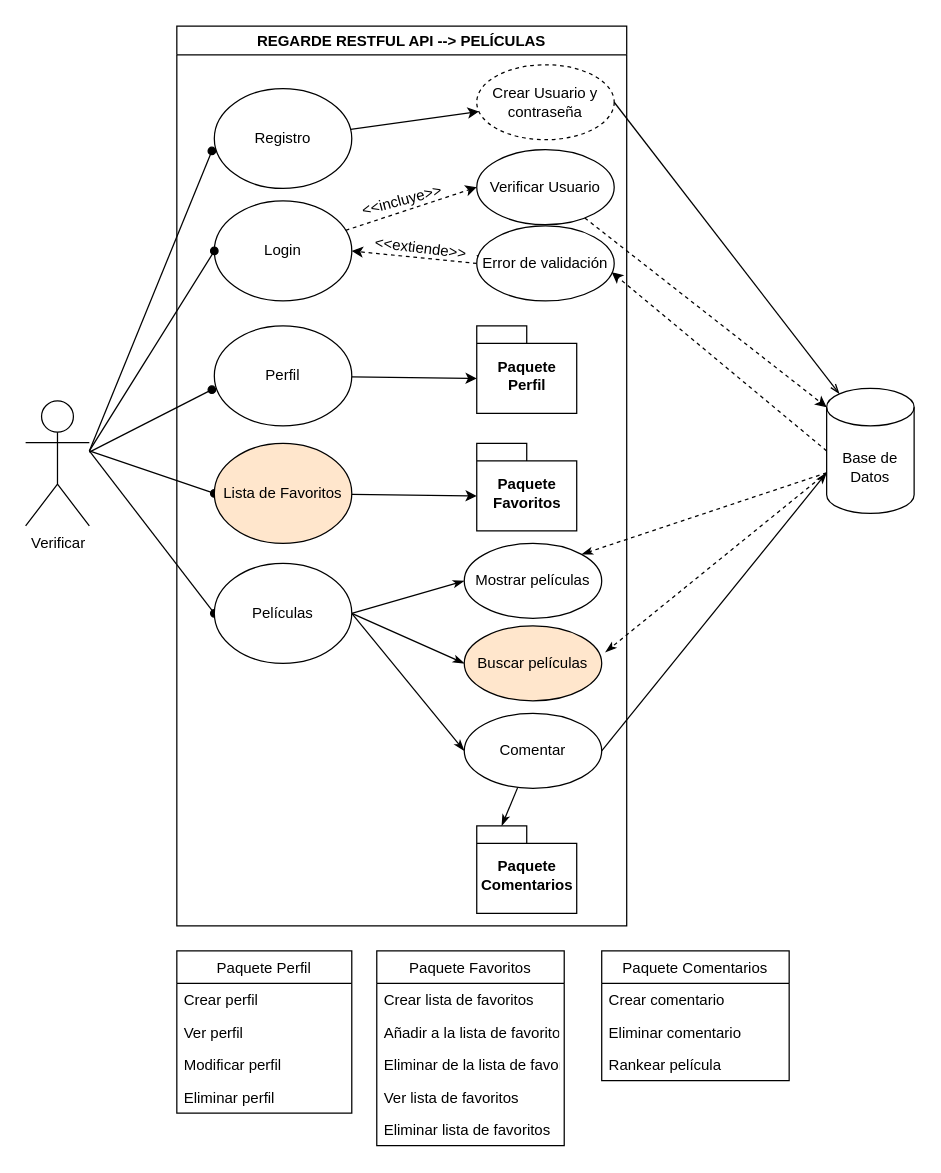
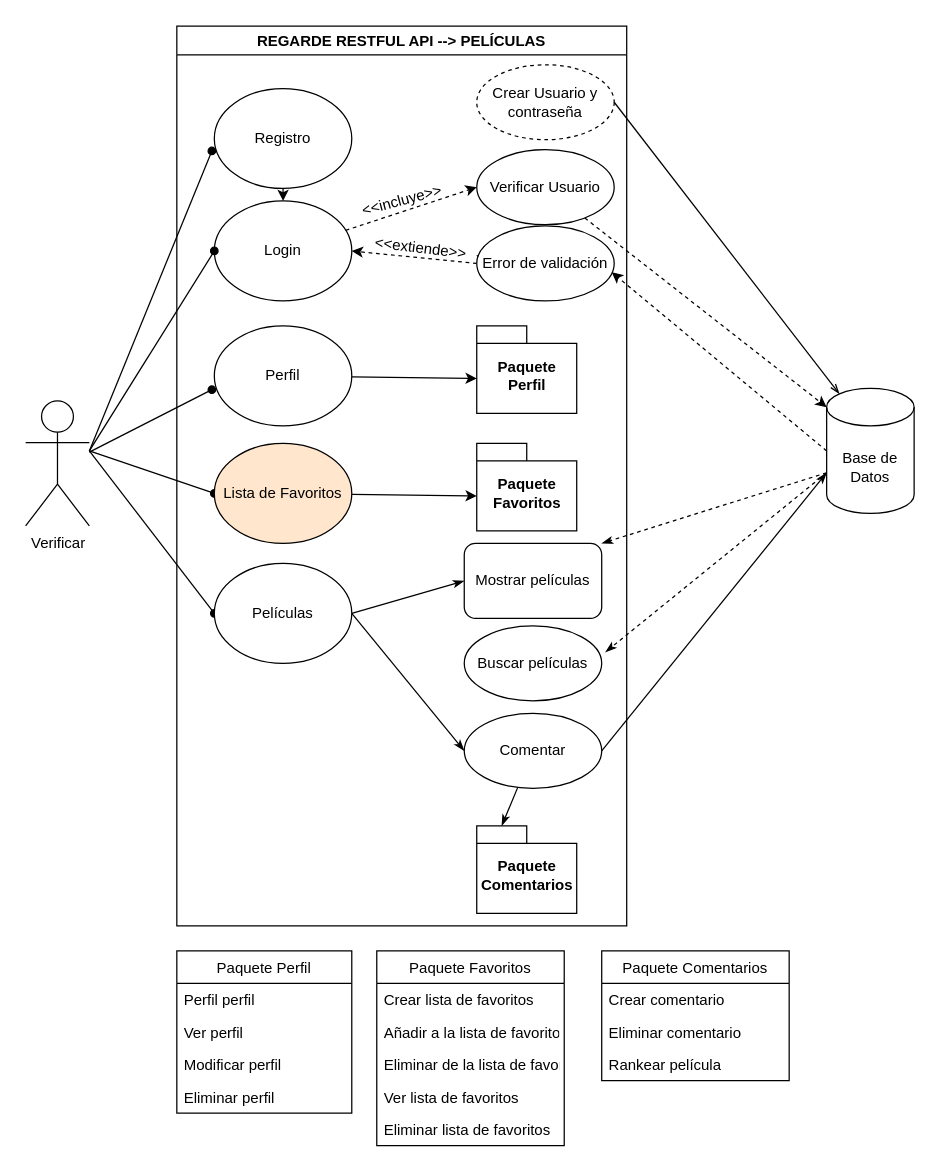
(410, 121) -> (283, 190)
(533, 581) -> (533, 581)
(406, 637) -> none
(533, 663) -> (533, 663)
(228, 1000) -> (229, 1000)
